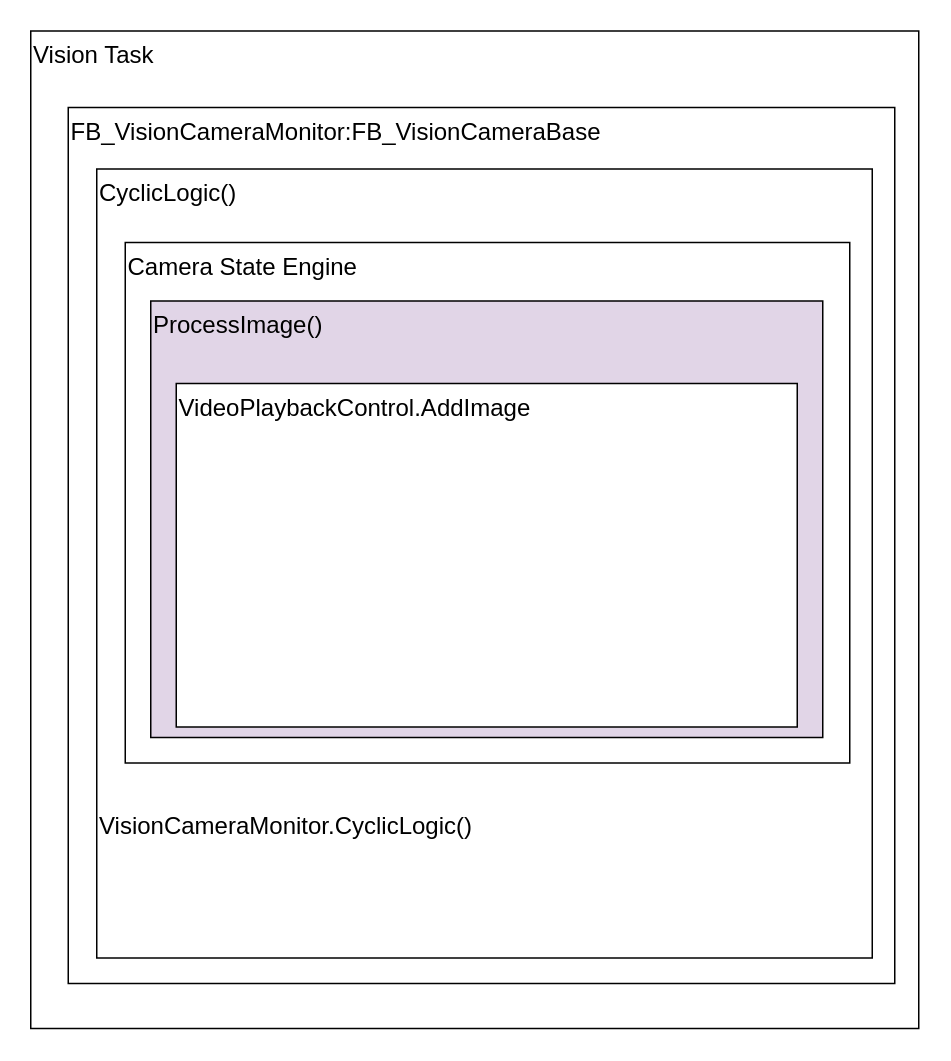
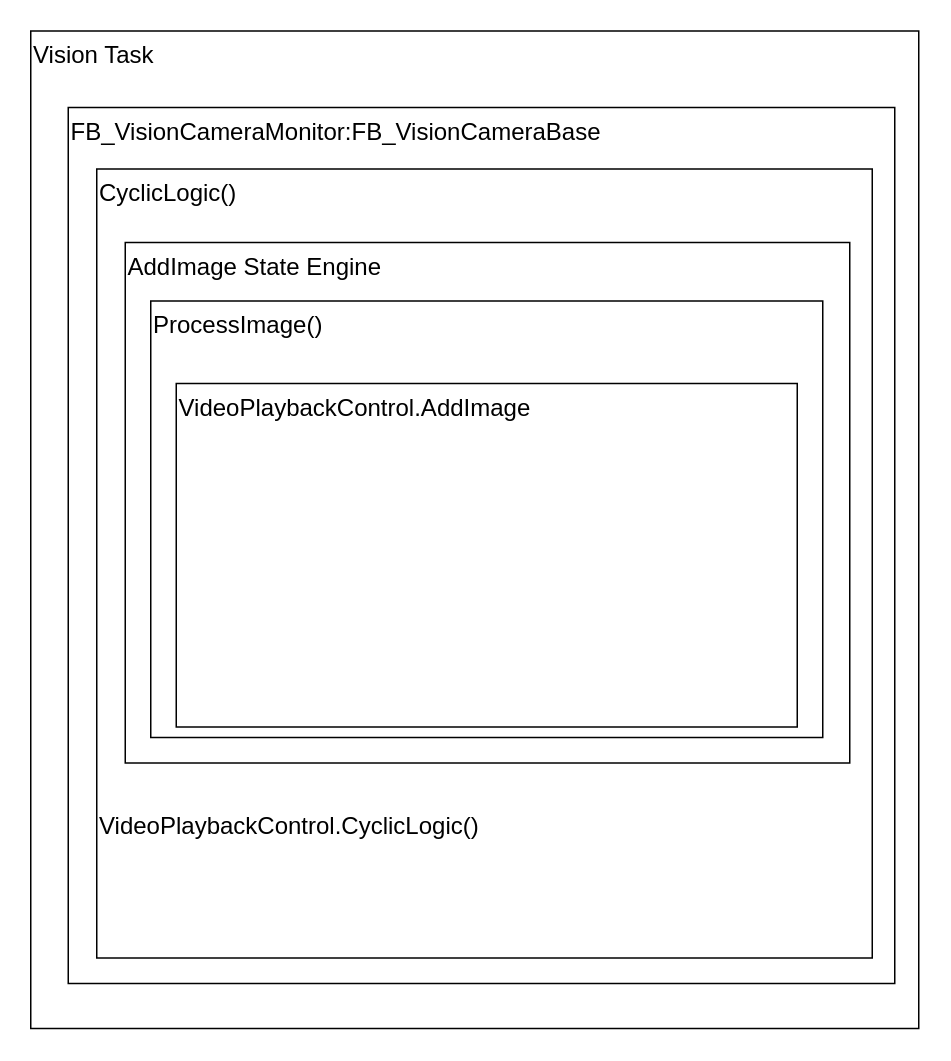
(300, 208) -> (306, 208)
(247, 267) -> (260, 267)
(248, 326) -> (248, 326)
